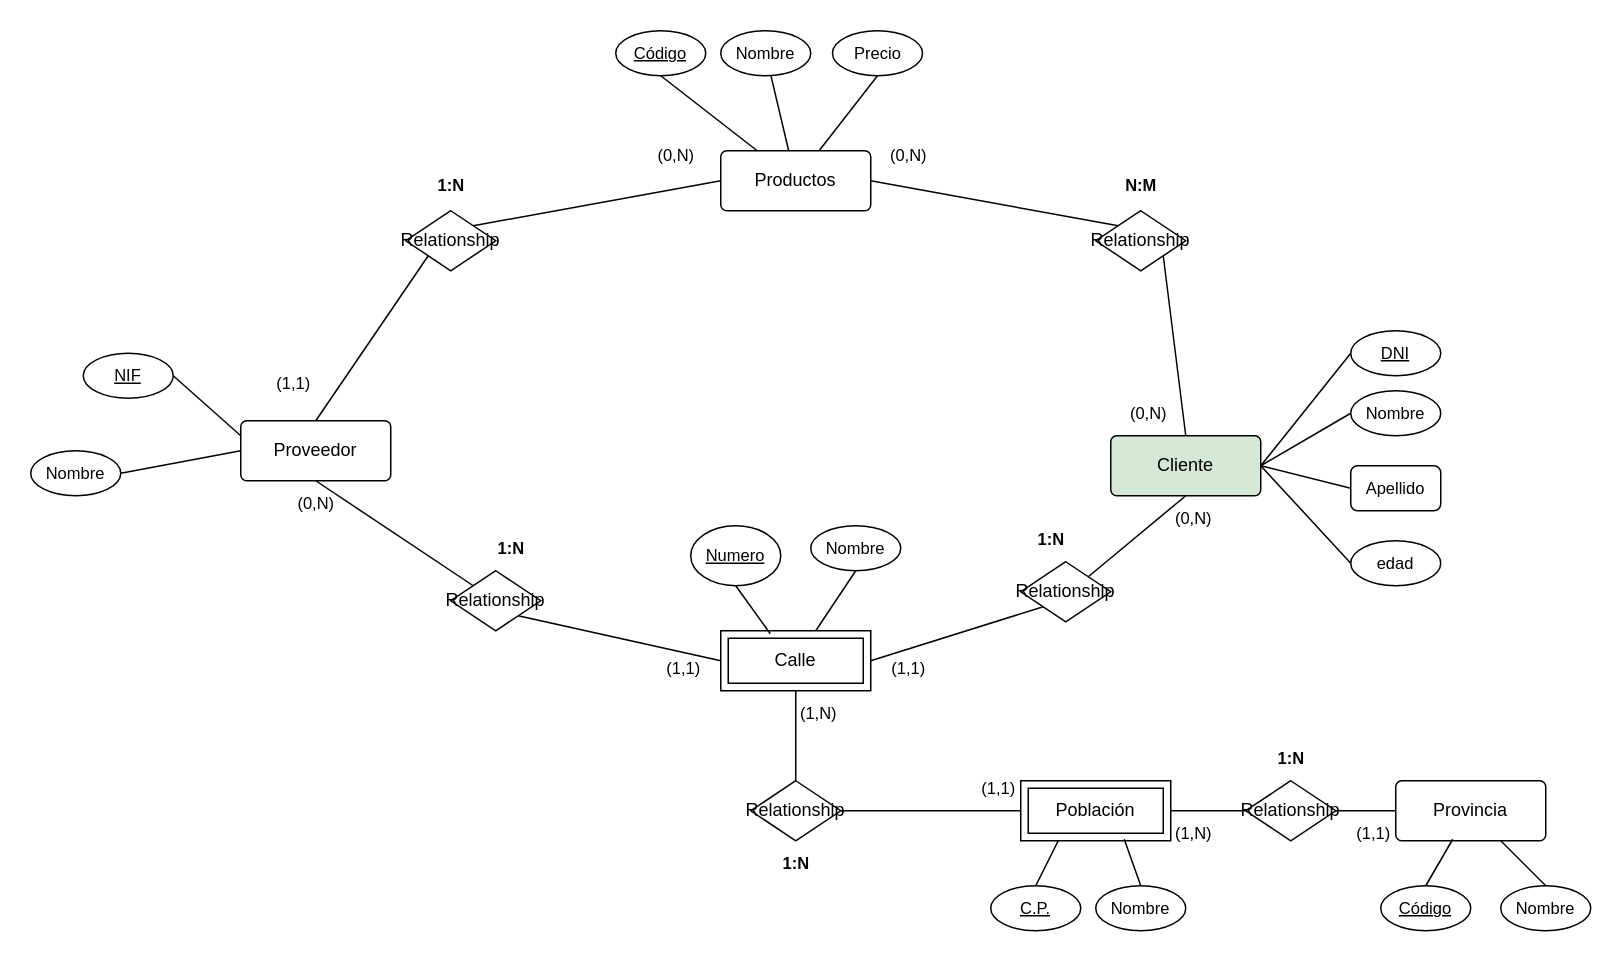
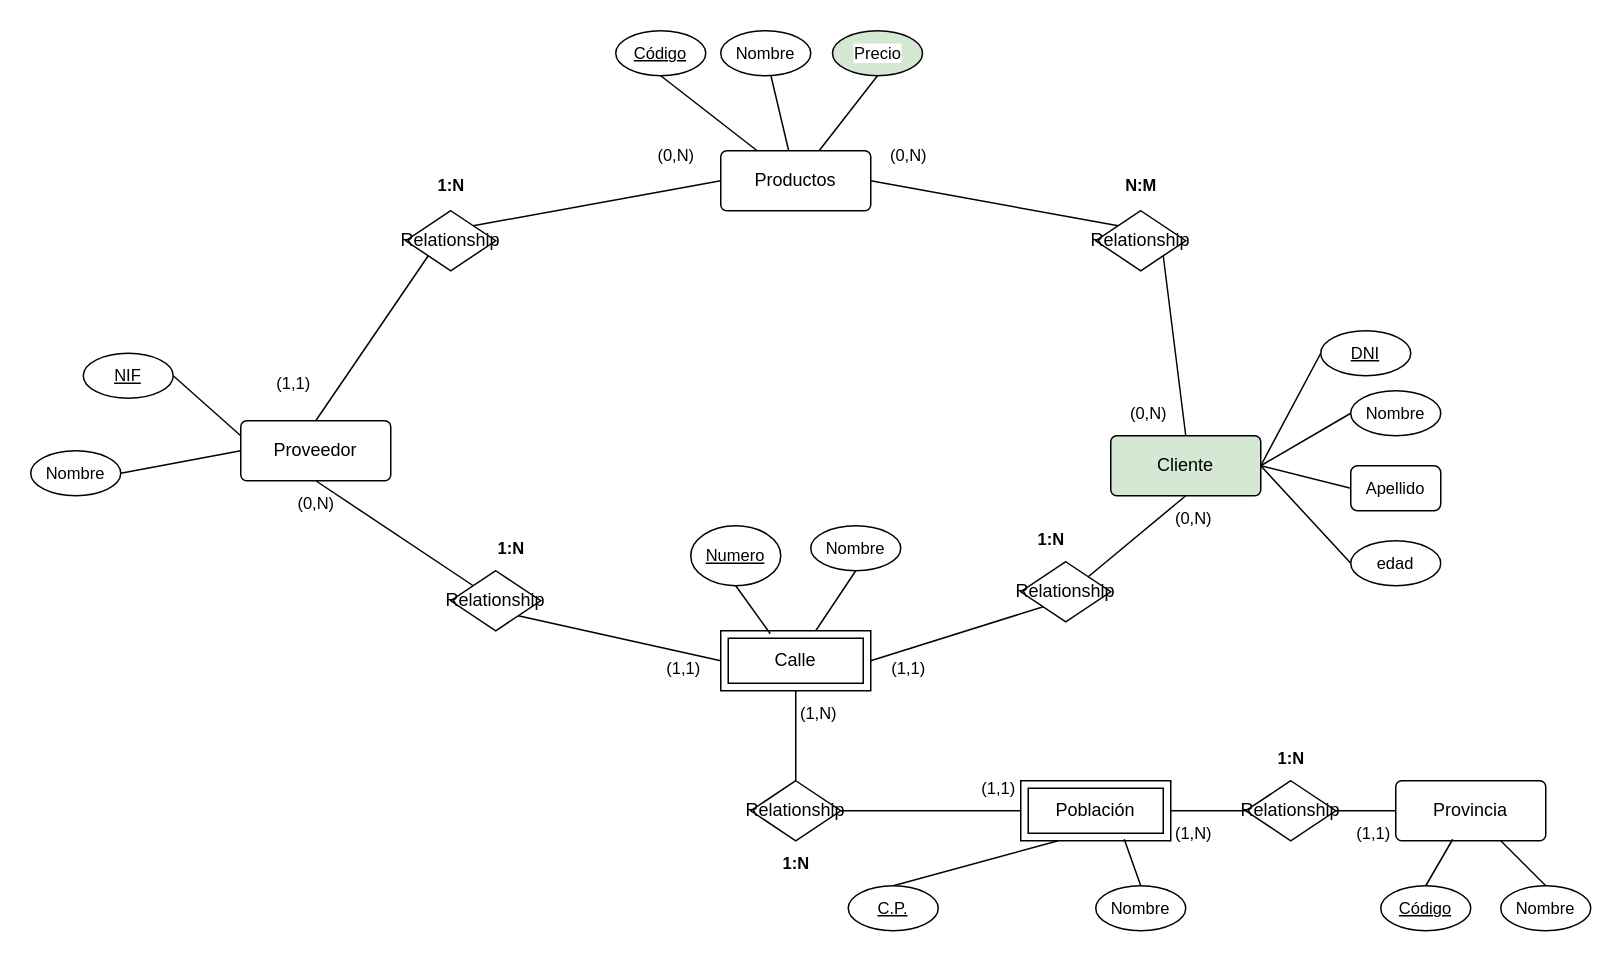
(878, 53) -> (878, 53)
(1396, 353) -> (1366, 353)
(1036, 908) -> (893, 908)
